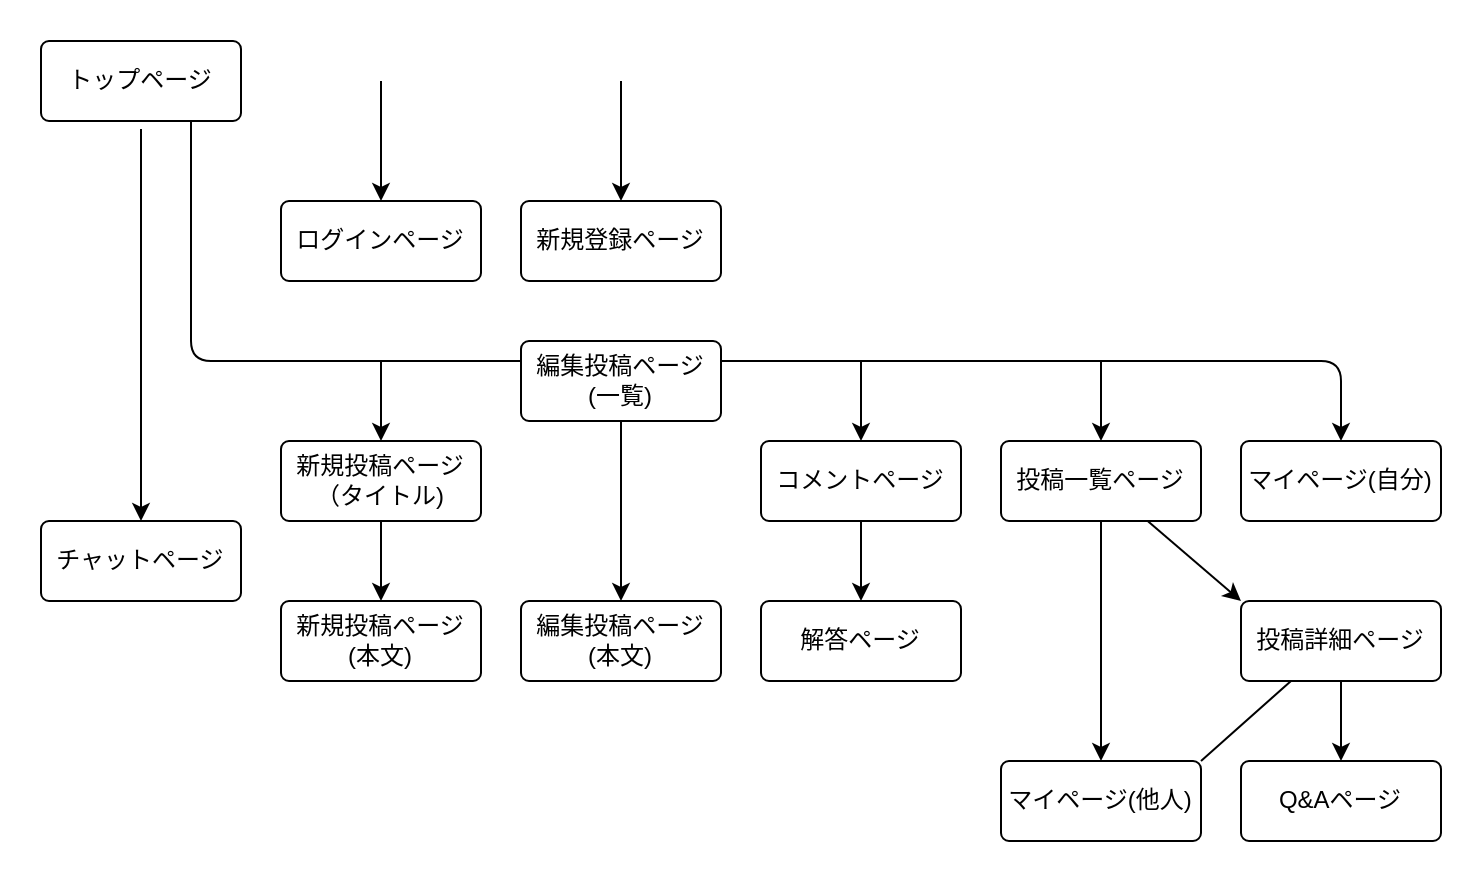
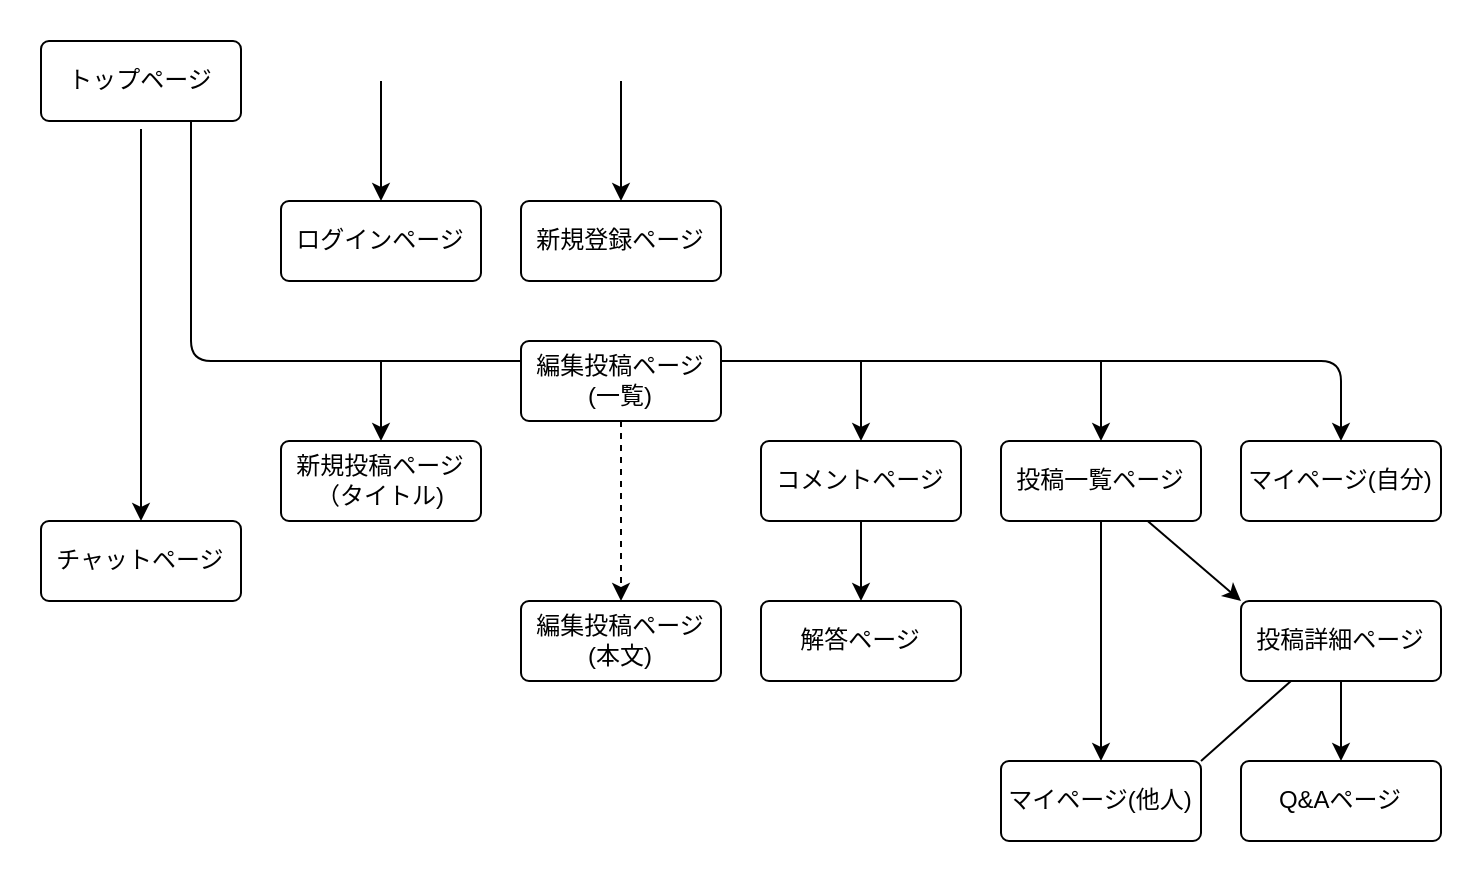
(621, 506) -> (621, 506)
(381, 554) -> none
(381, 641) -> none
